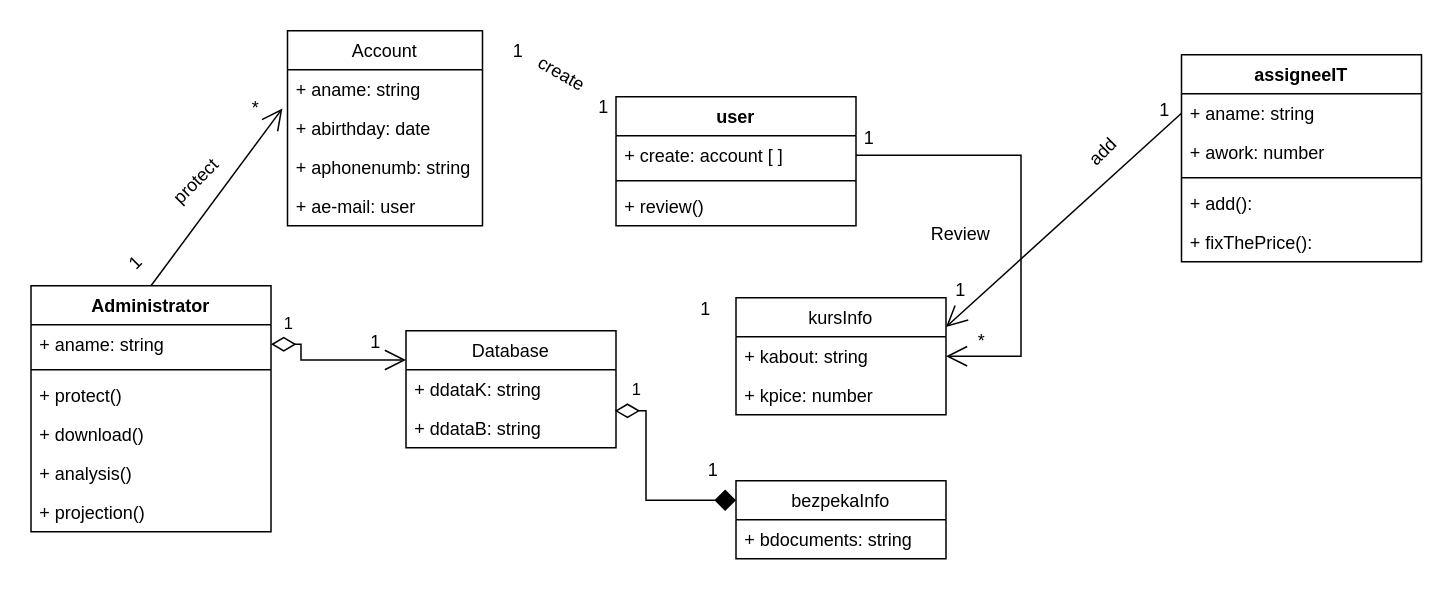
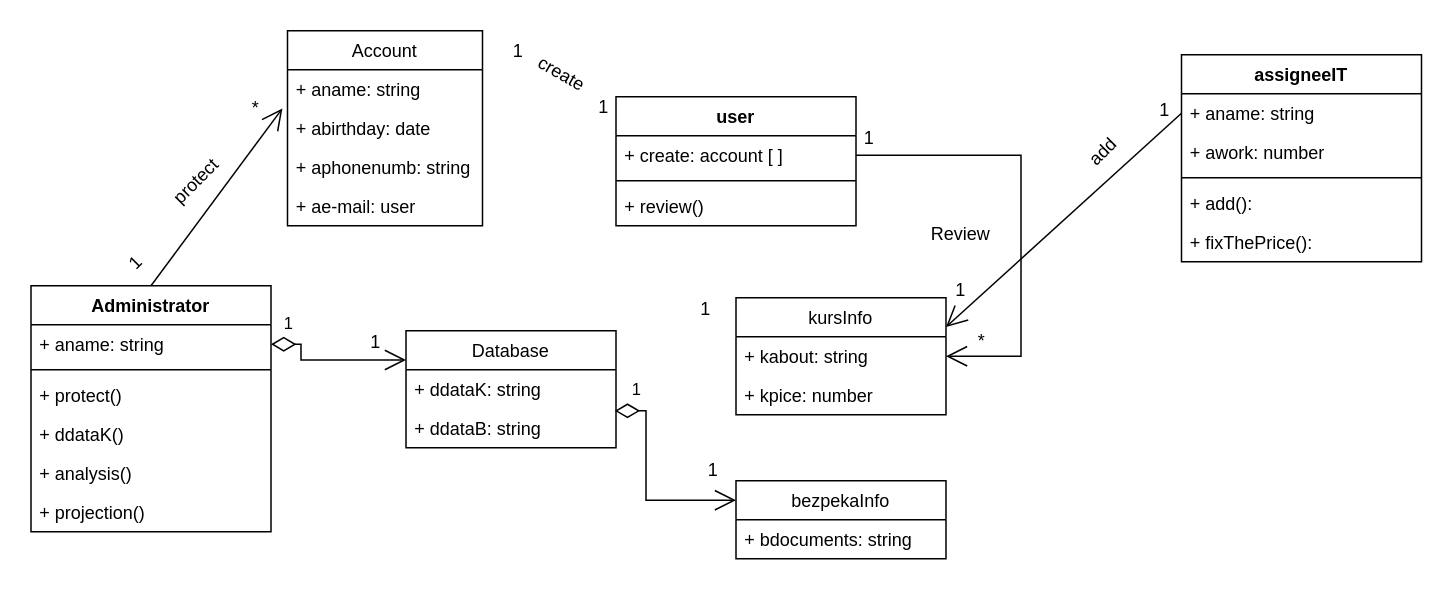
(95, 435) -> (87, 435)
(714, 500) -> (723, 500)
